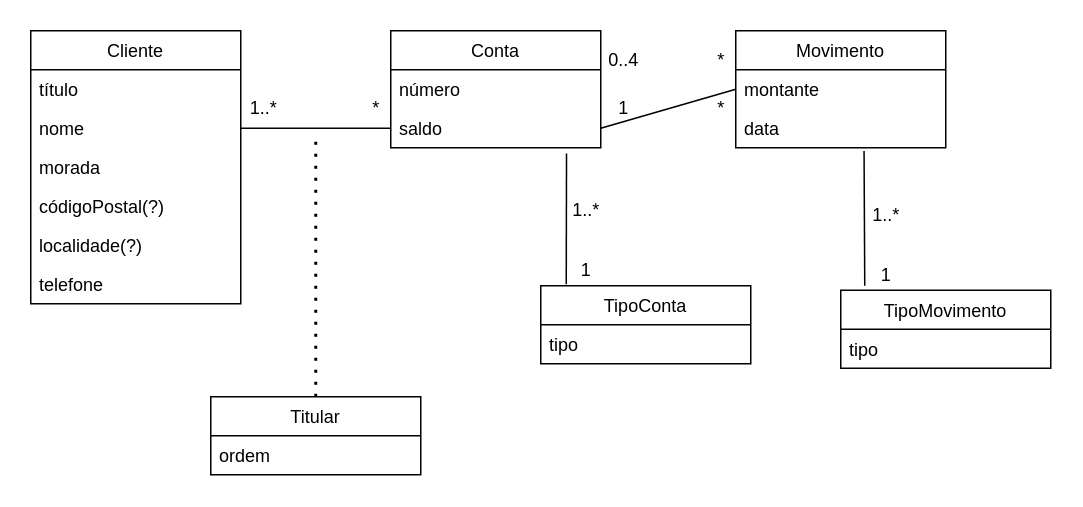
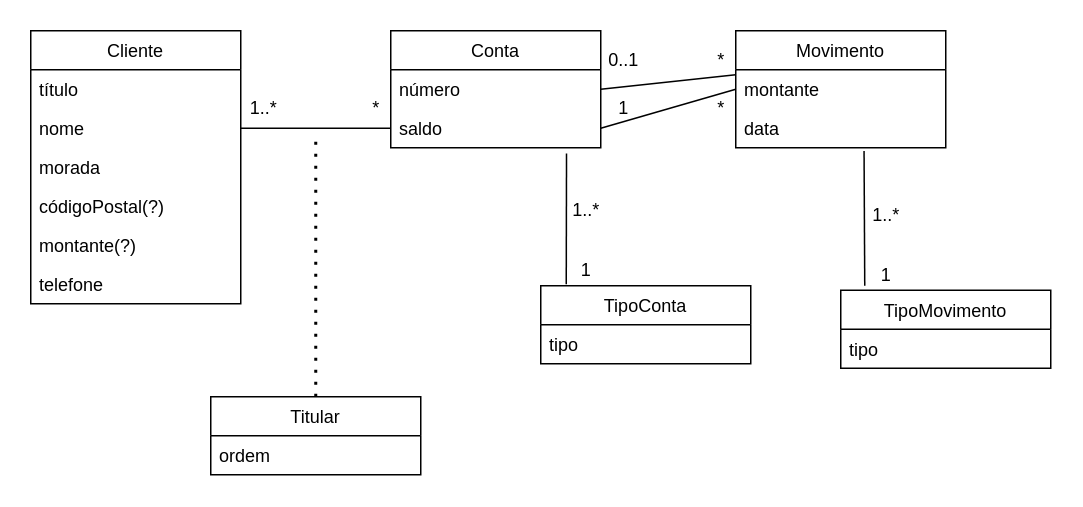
(624, 61) -> (624, 61)
none -> (668, 82)
(98, 246) -> (94, 246)
